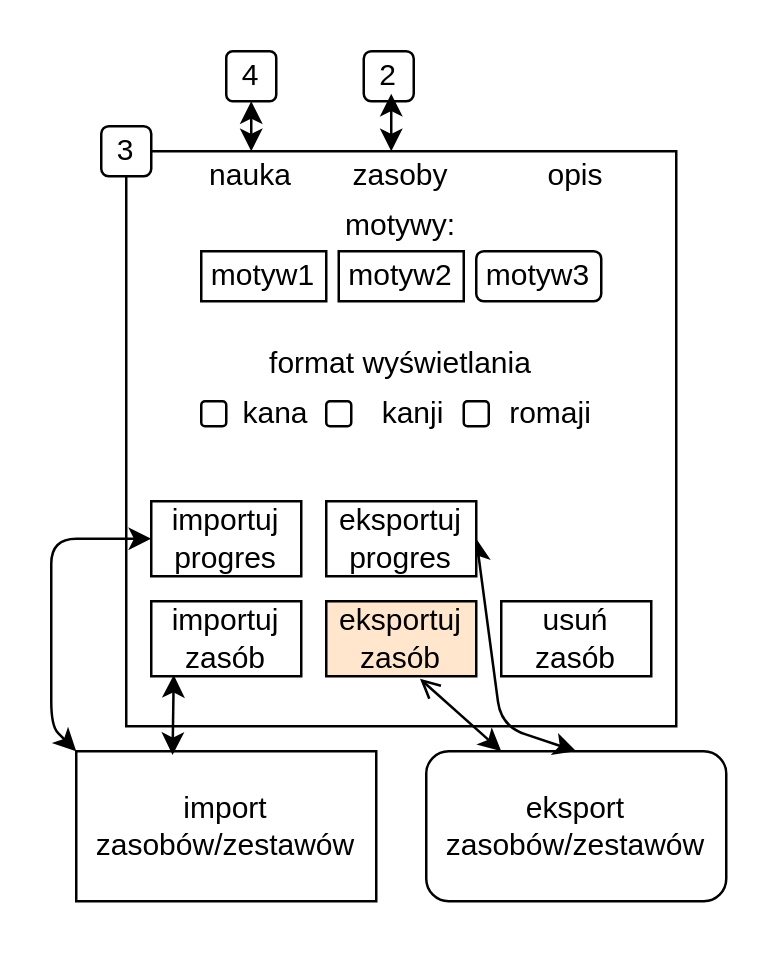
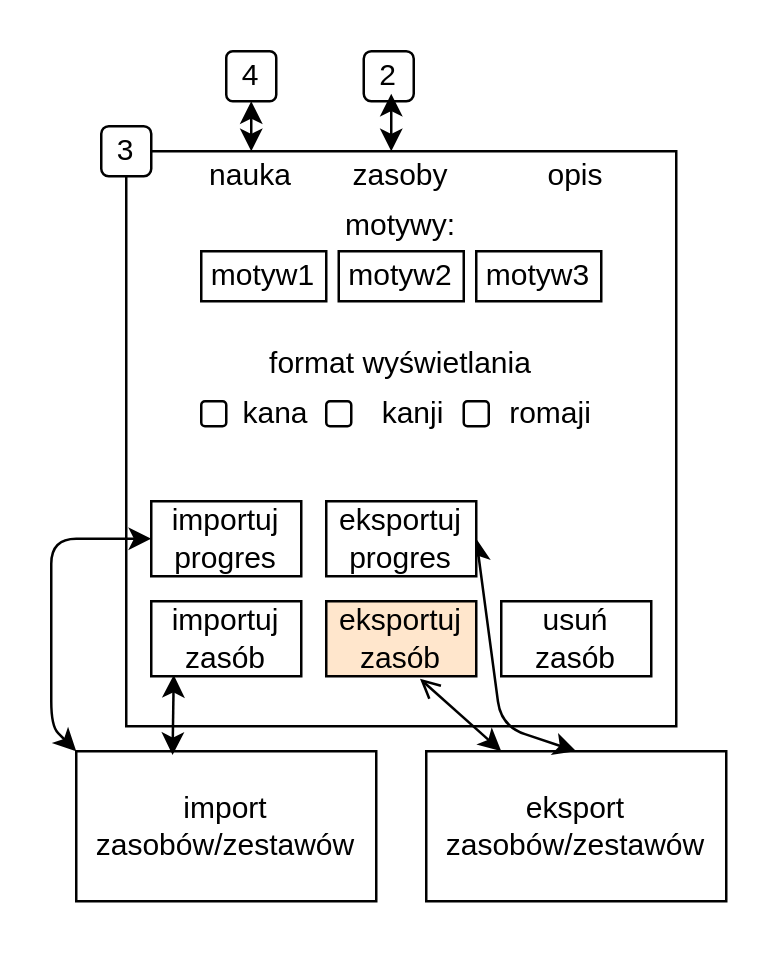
(539, 276) -> (539, 276)
(576, 826) -> (576, 826)
